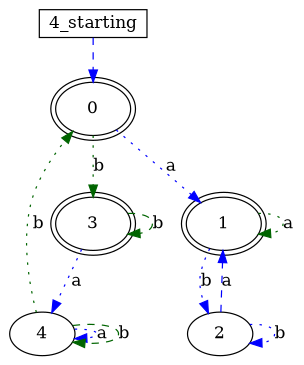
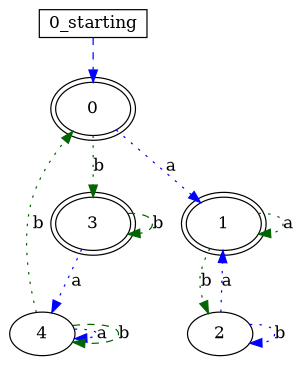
(93, 24) -> (93, 24)
(200, 275) -> (200, 275)
(222, 287) -> (222, 287)
